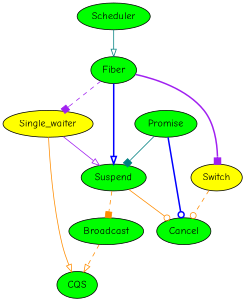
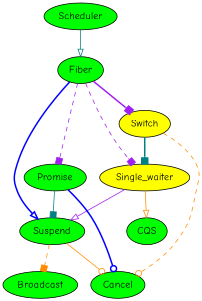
none -> (69, 120)
none -> (145, 147)
(93, 255) -> none
